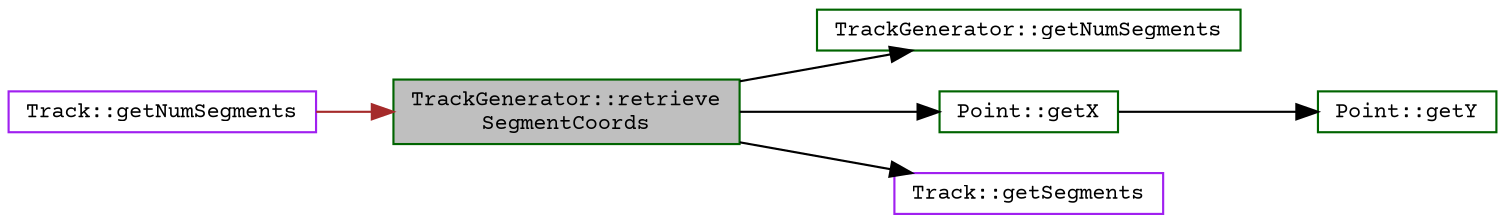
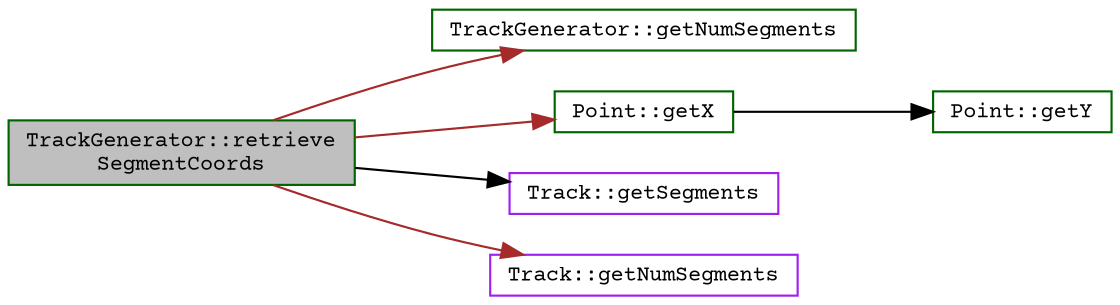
(815, 68) -> (386, 84)
(344, 112) -> (386, 222)
(828, 112) -> (444, 129)
